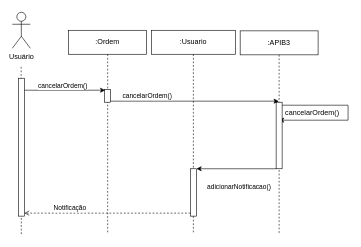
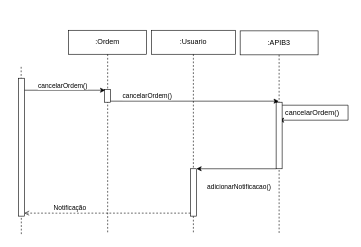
(21, 30) -> none
